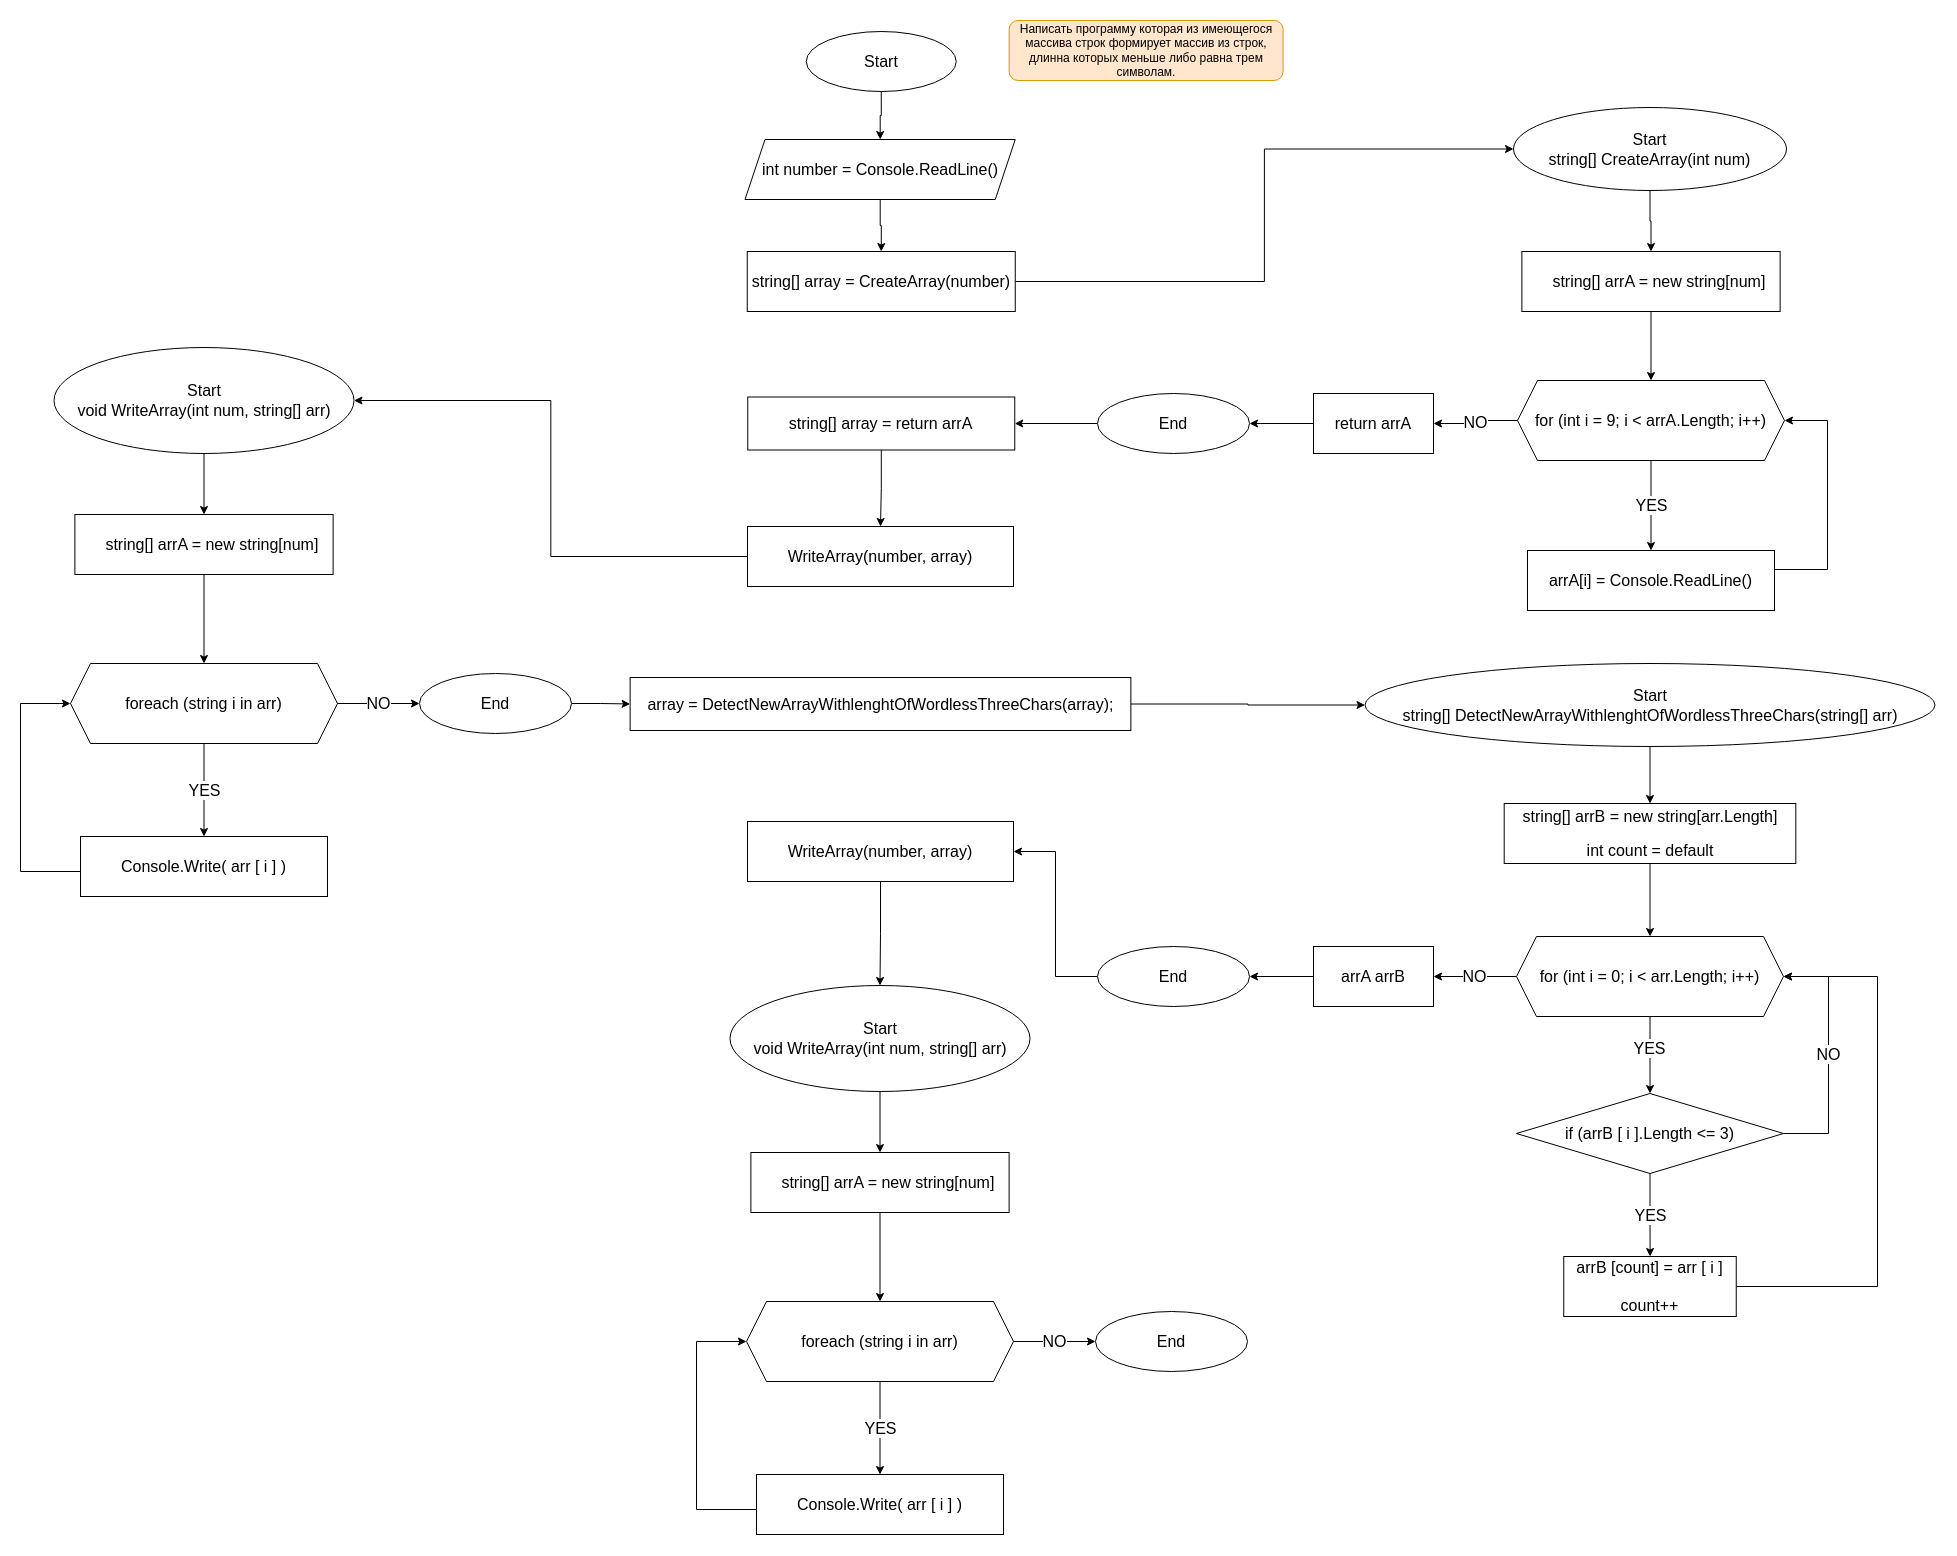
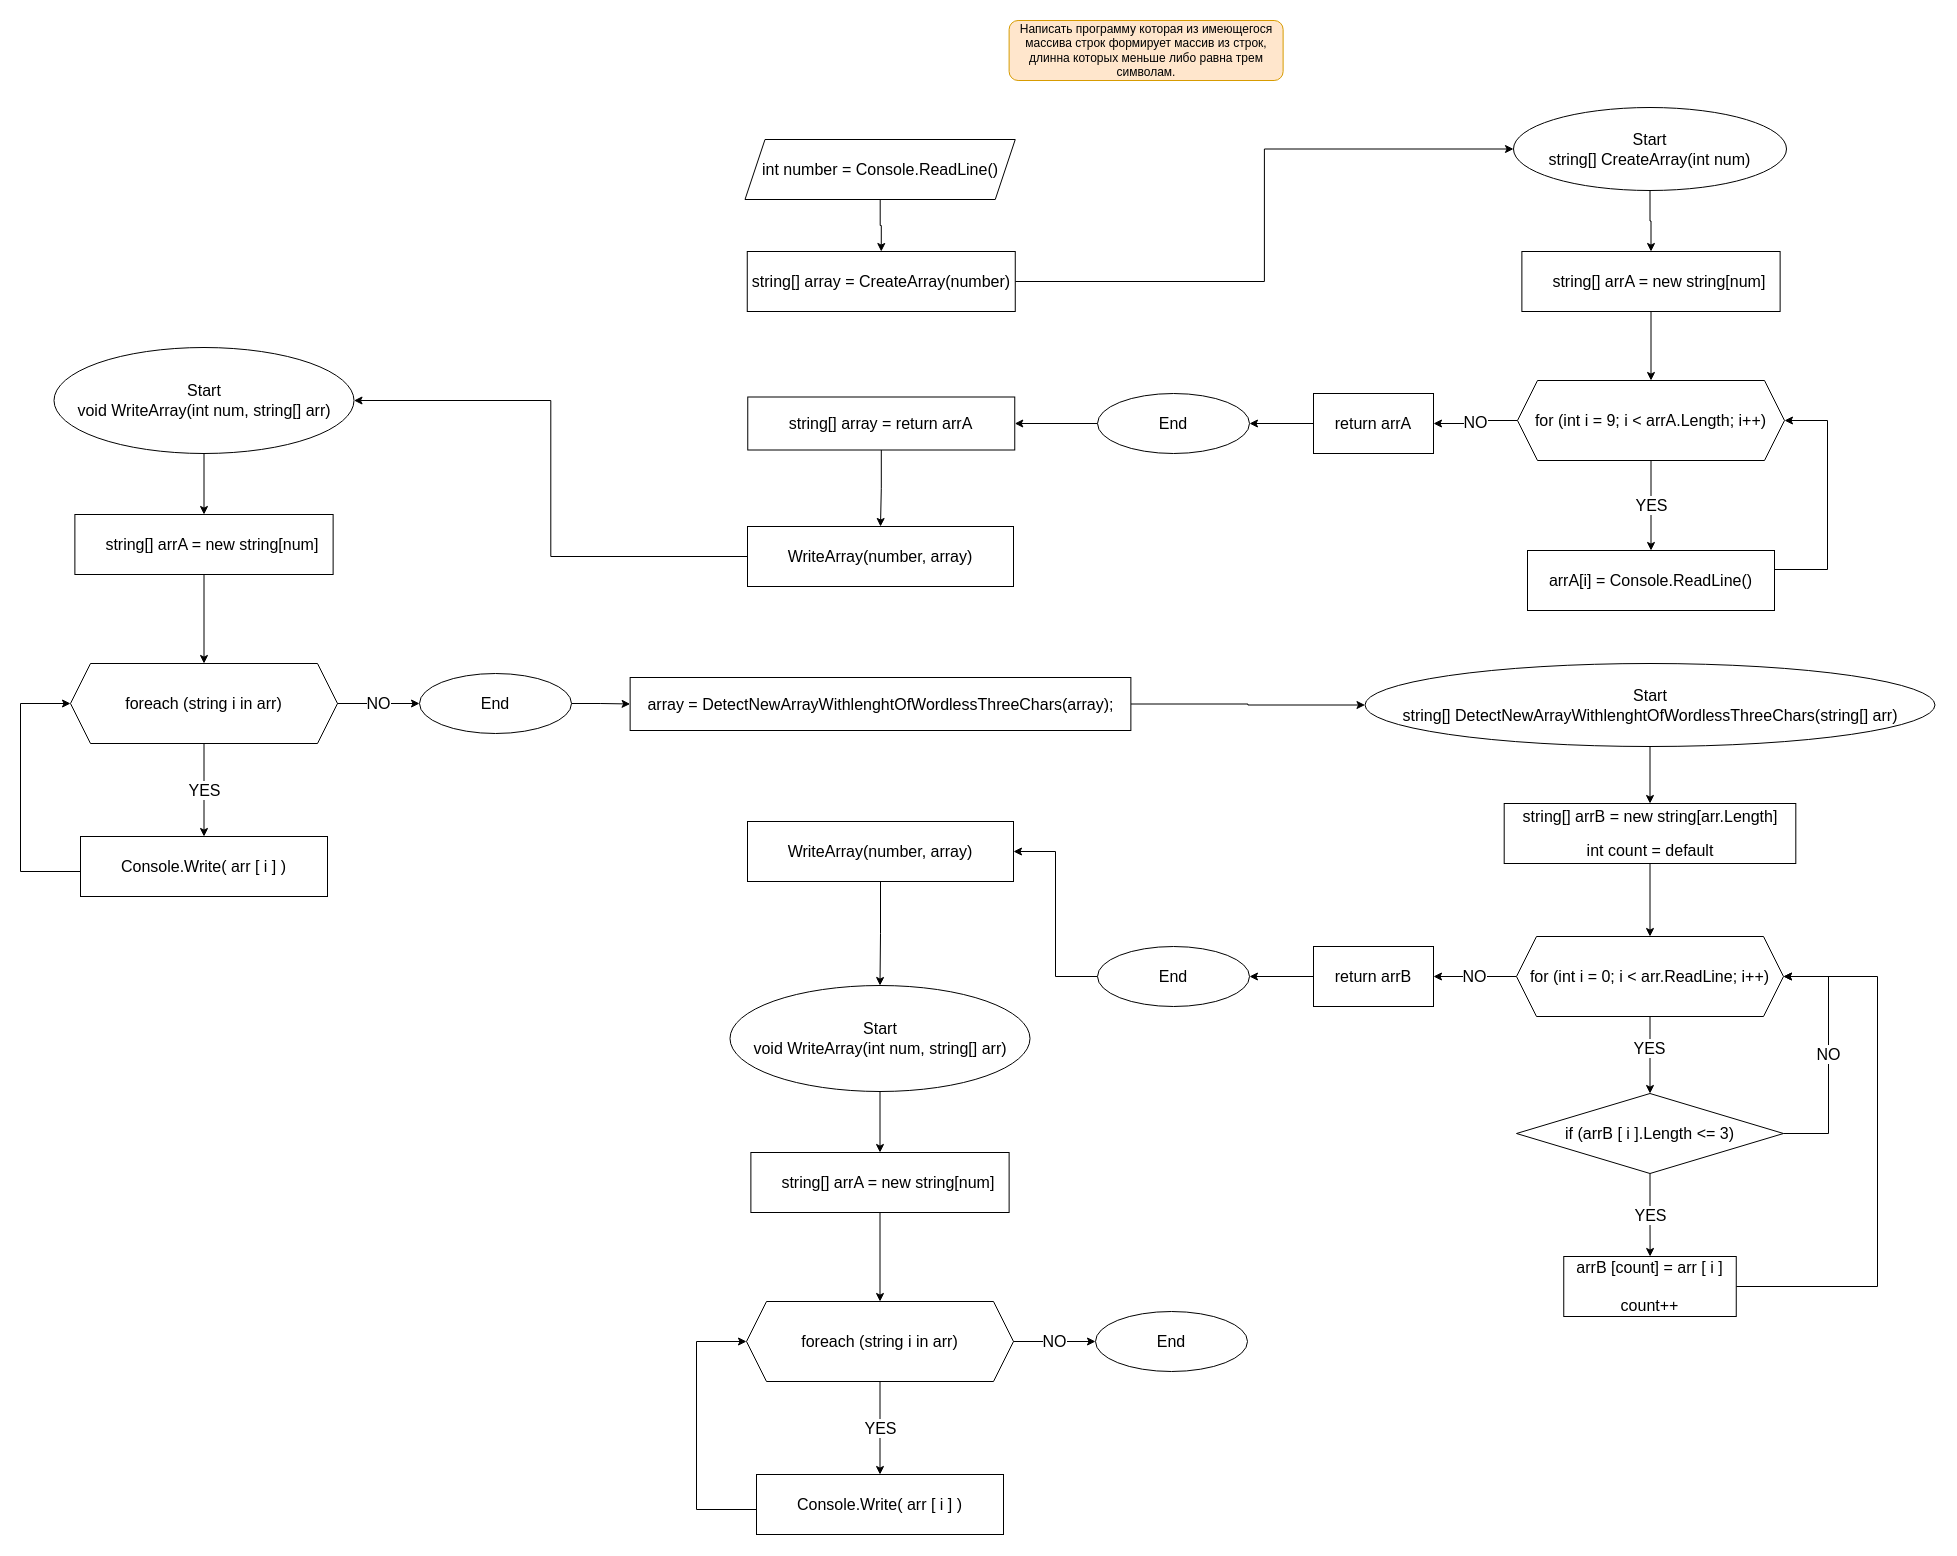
(881, 62) -> none
(881, 113) -> none
(1374, 977) -> (1374, 977)
(1650, 977) -> (1650, 977)
